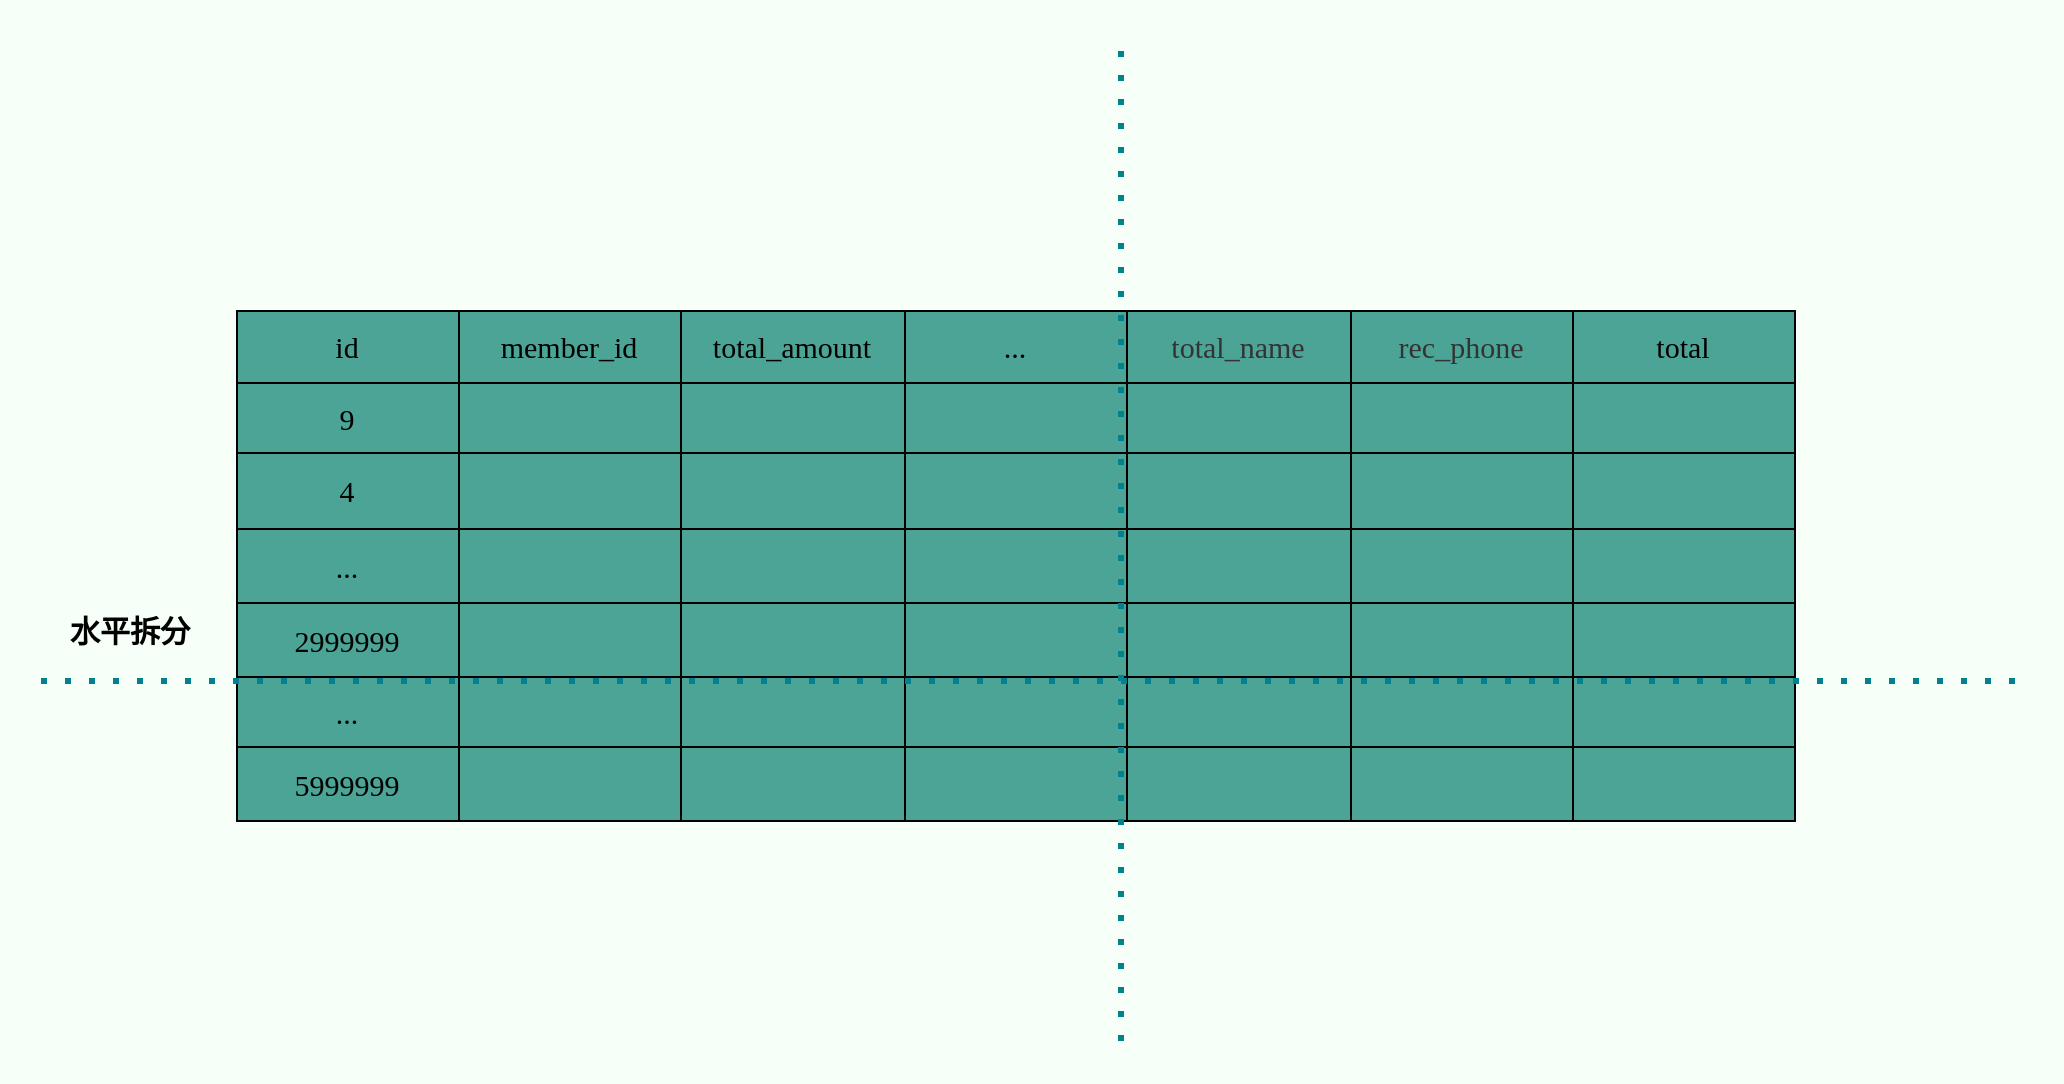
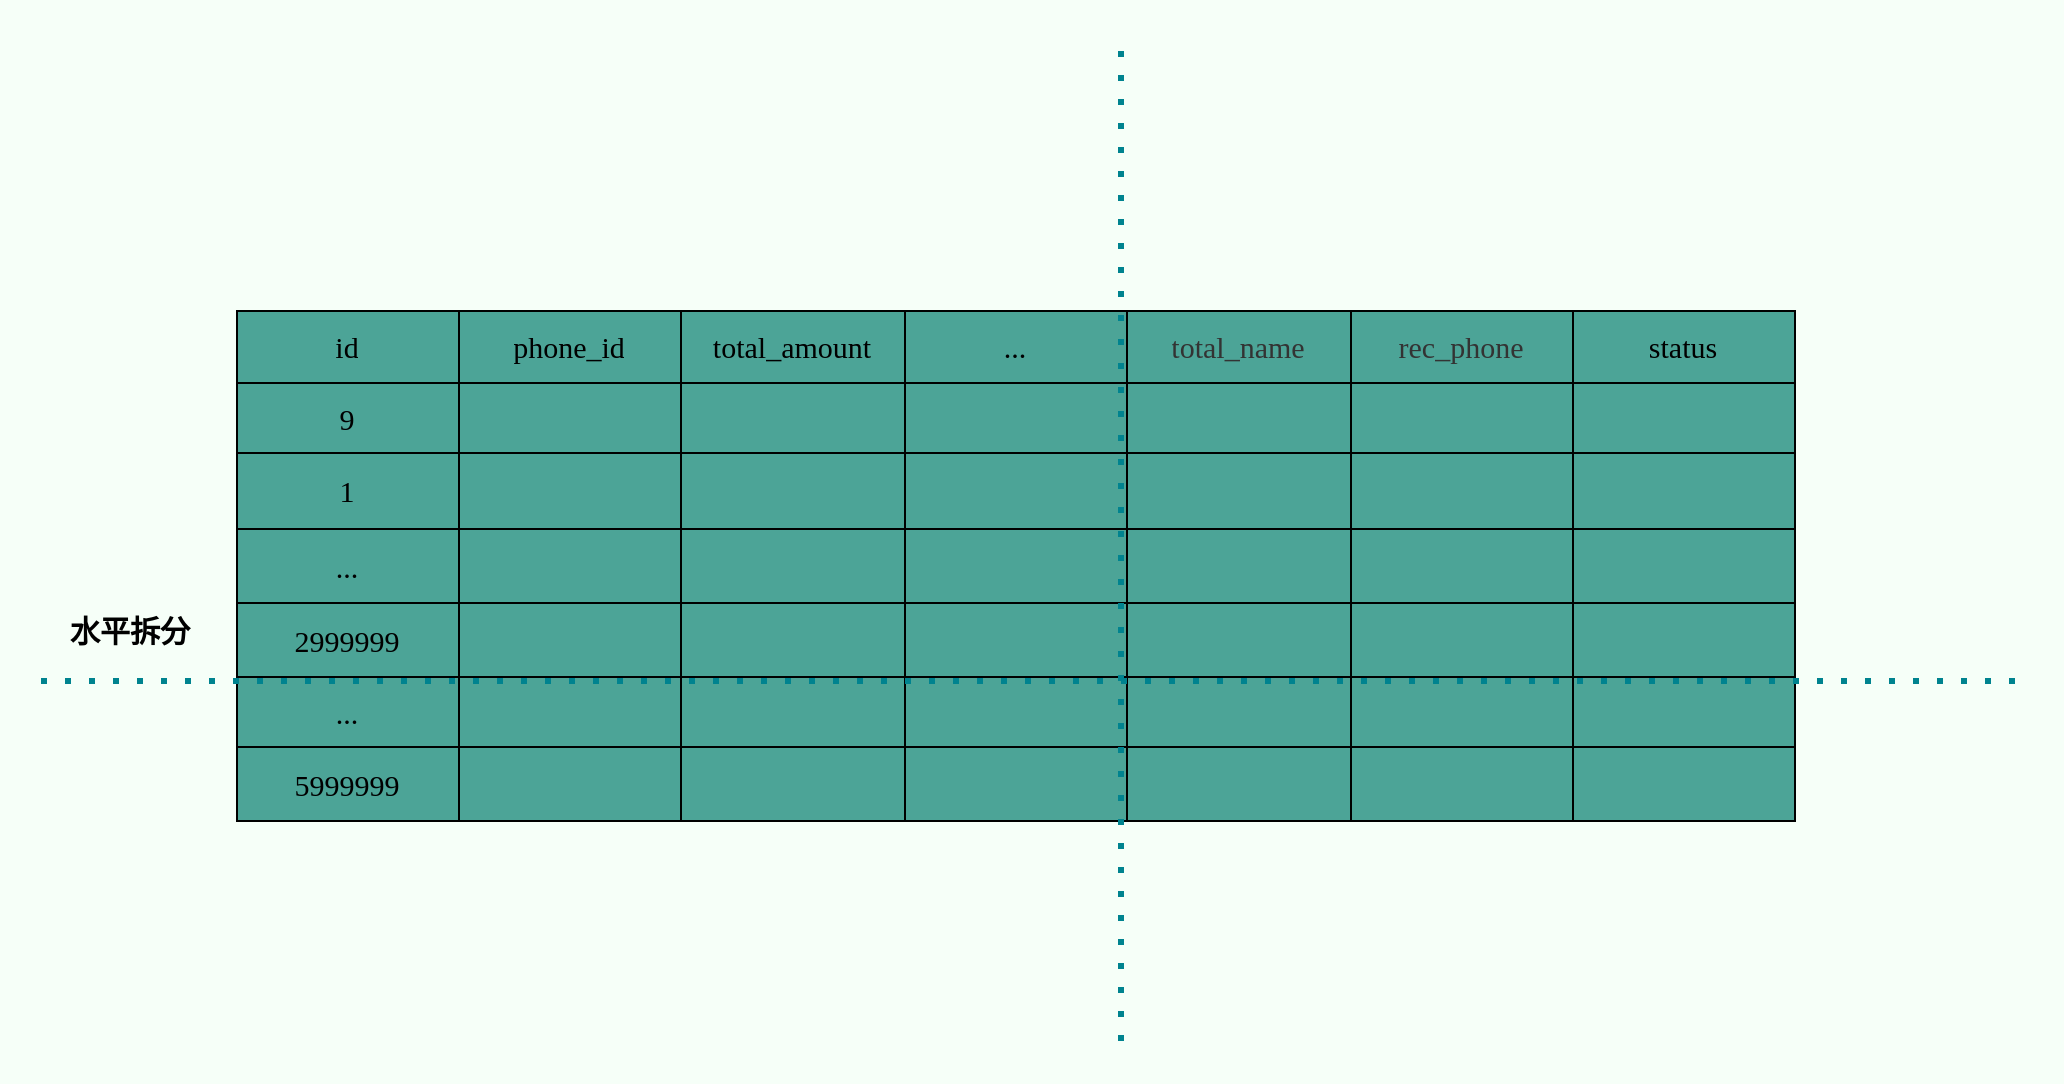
(570, 347) -> (570, 347)
(1684, 347) -> (1684, 347)
(348, 491) -> (348, 491)
